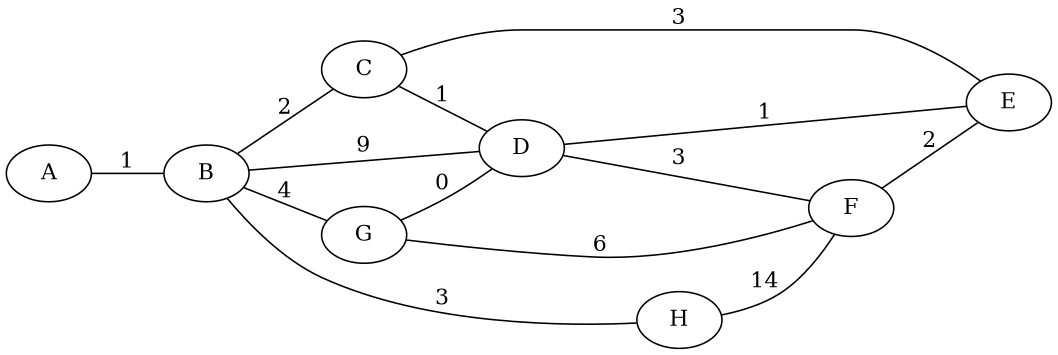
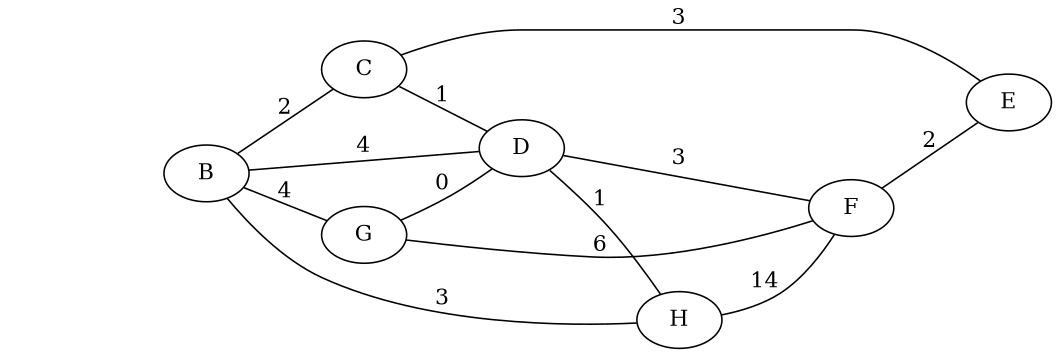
(765, 125) -> (610, 228)
(364, 146) -> (364, 146)
(49, 173) -> none
